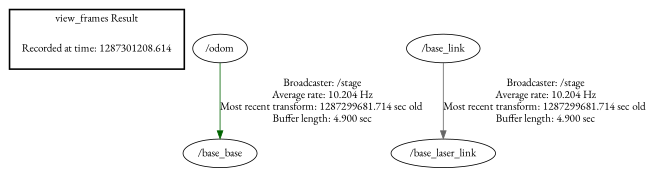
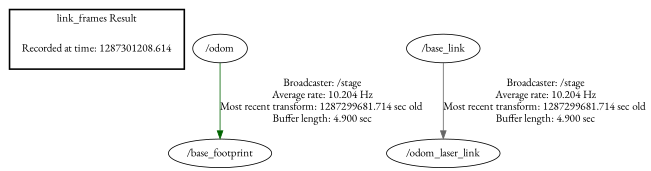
(97, 19) -> (97, 19)
(220, 153) -> (220, 153)
(443, 153) -> (443, 153)
